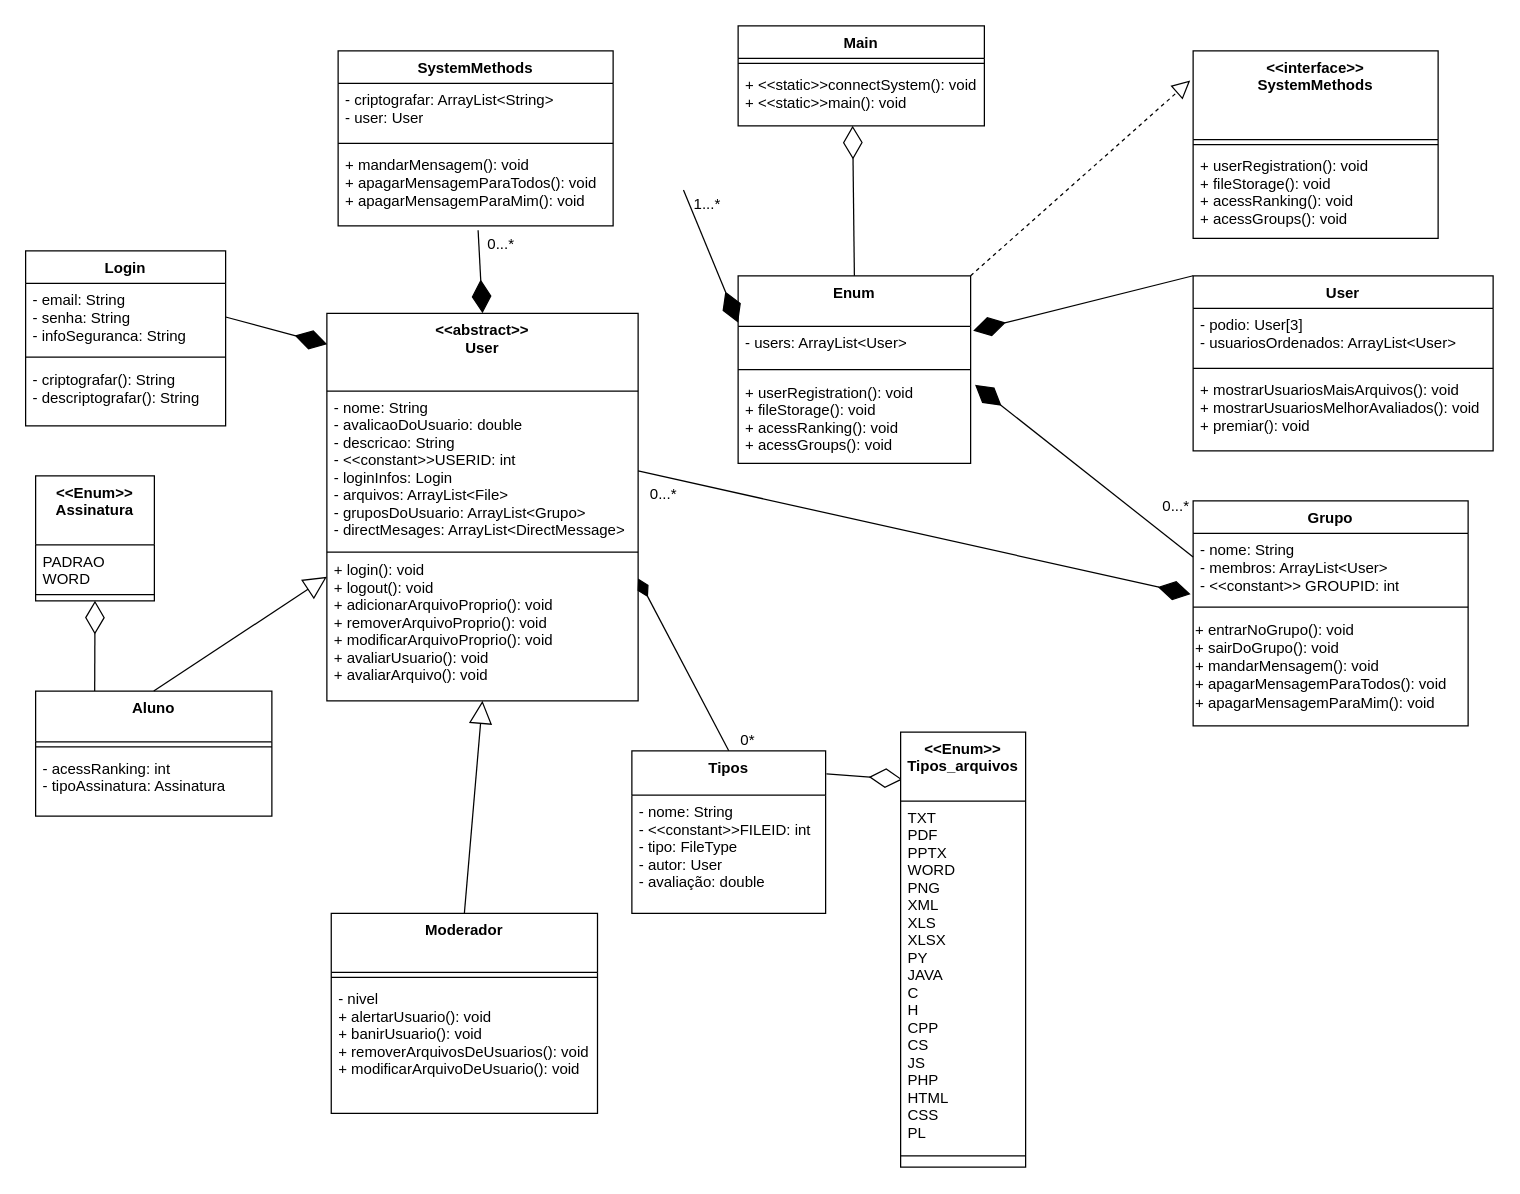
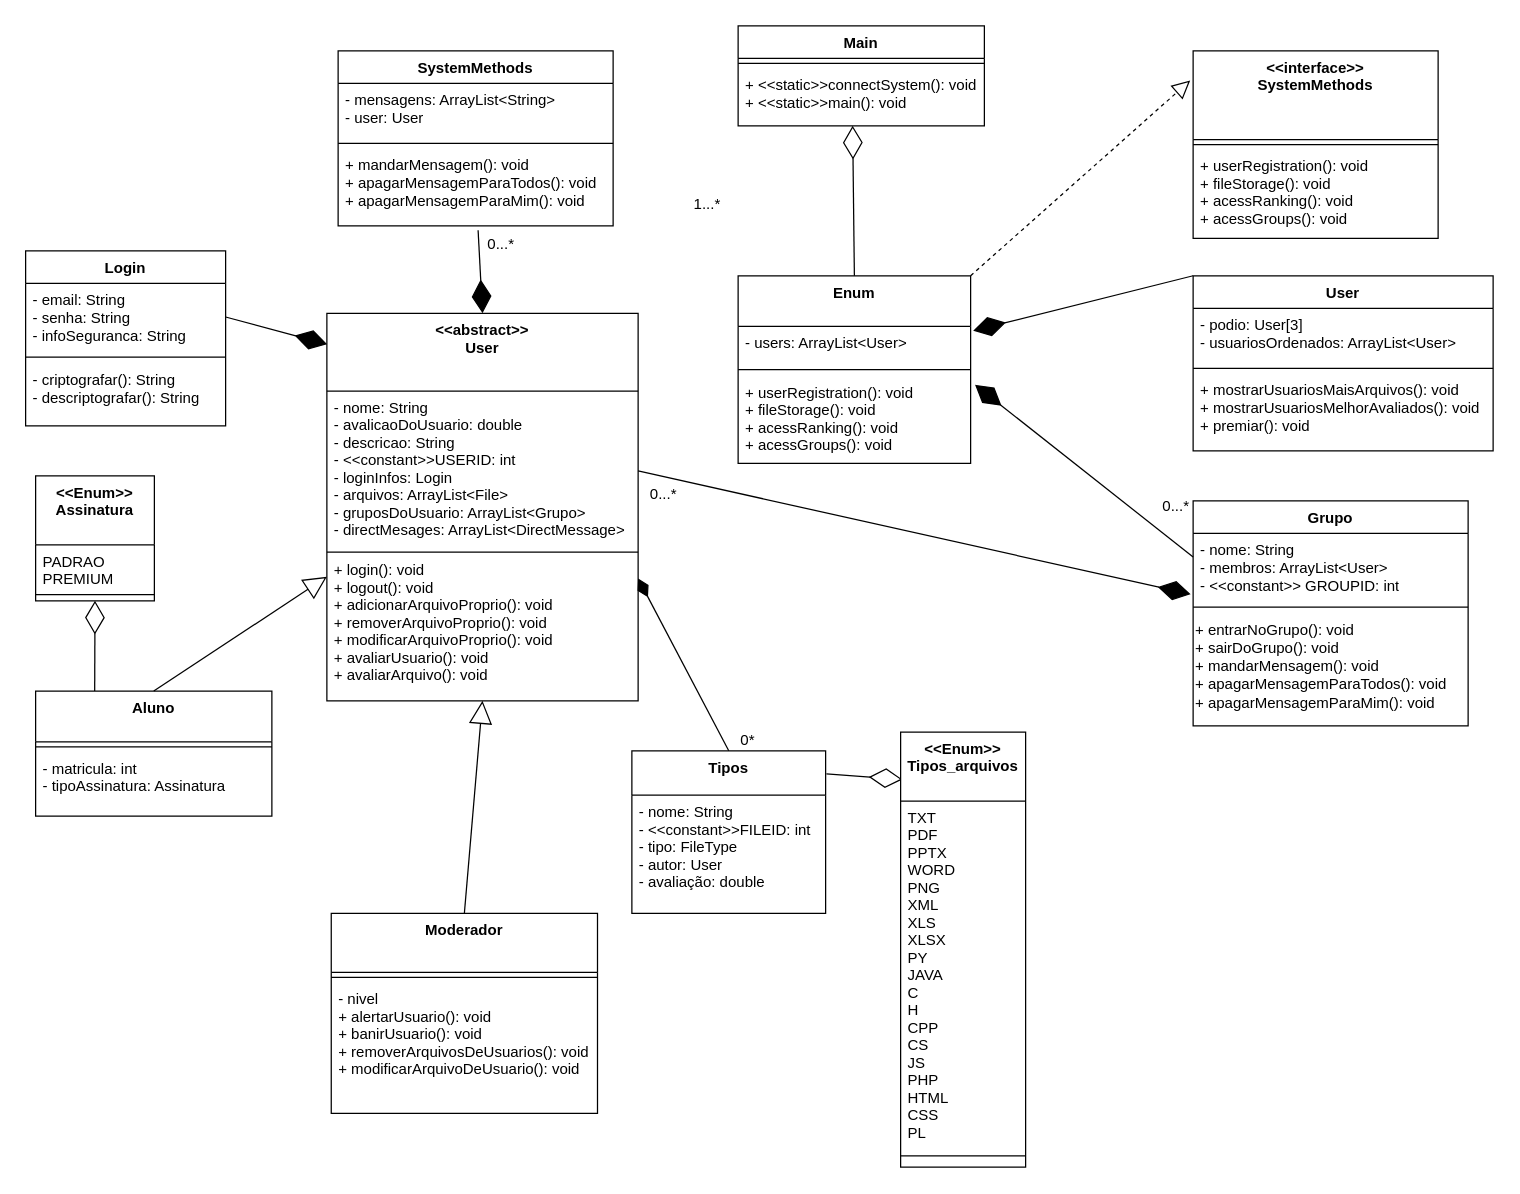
(473, 110) -> (462, 110)
(705, 242) -> none
(68, 562) -> (68, 562)
(113, 769) -> (98, 769)
